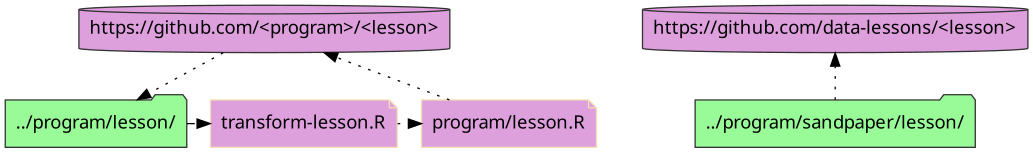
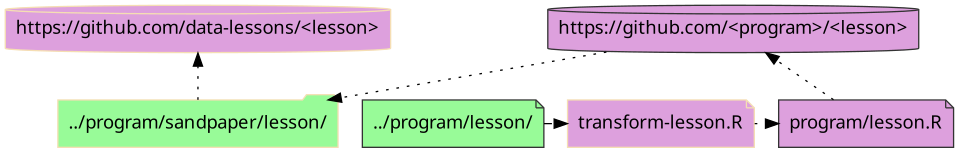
(835, 29) -> (198, 29)
(186, 73) -> (474, 75)
(96, 124) -> (453, 124)
(509, 124) -> (866, 124)
(835, 124) -> (198, 124)
